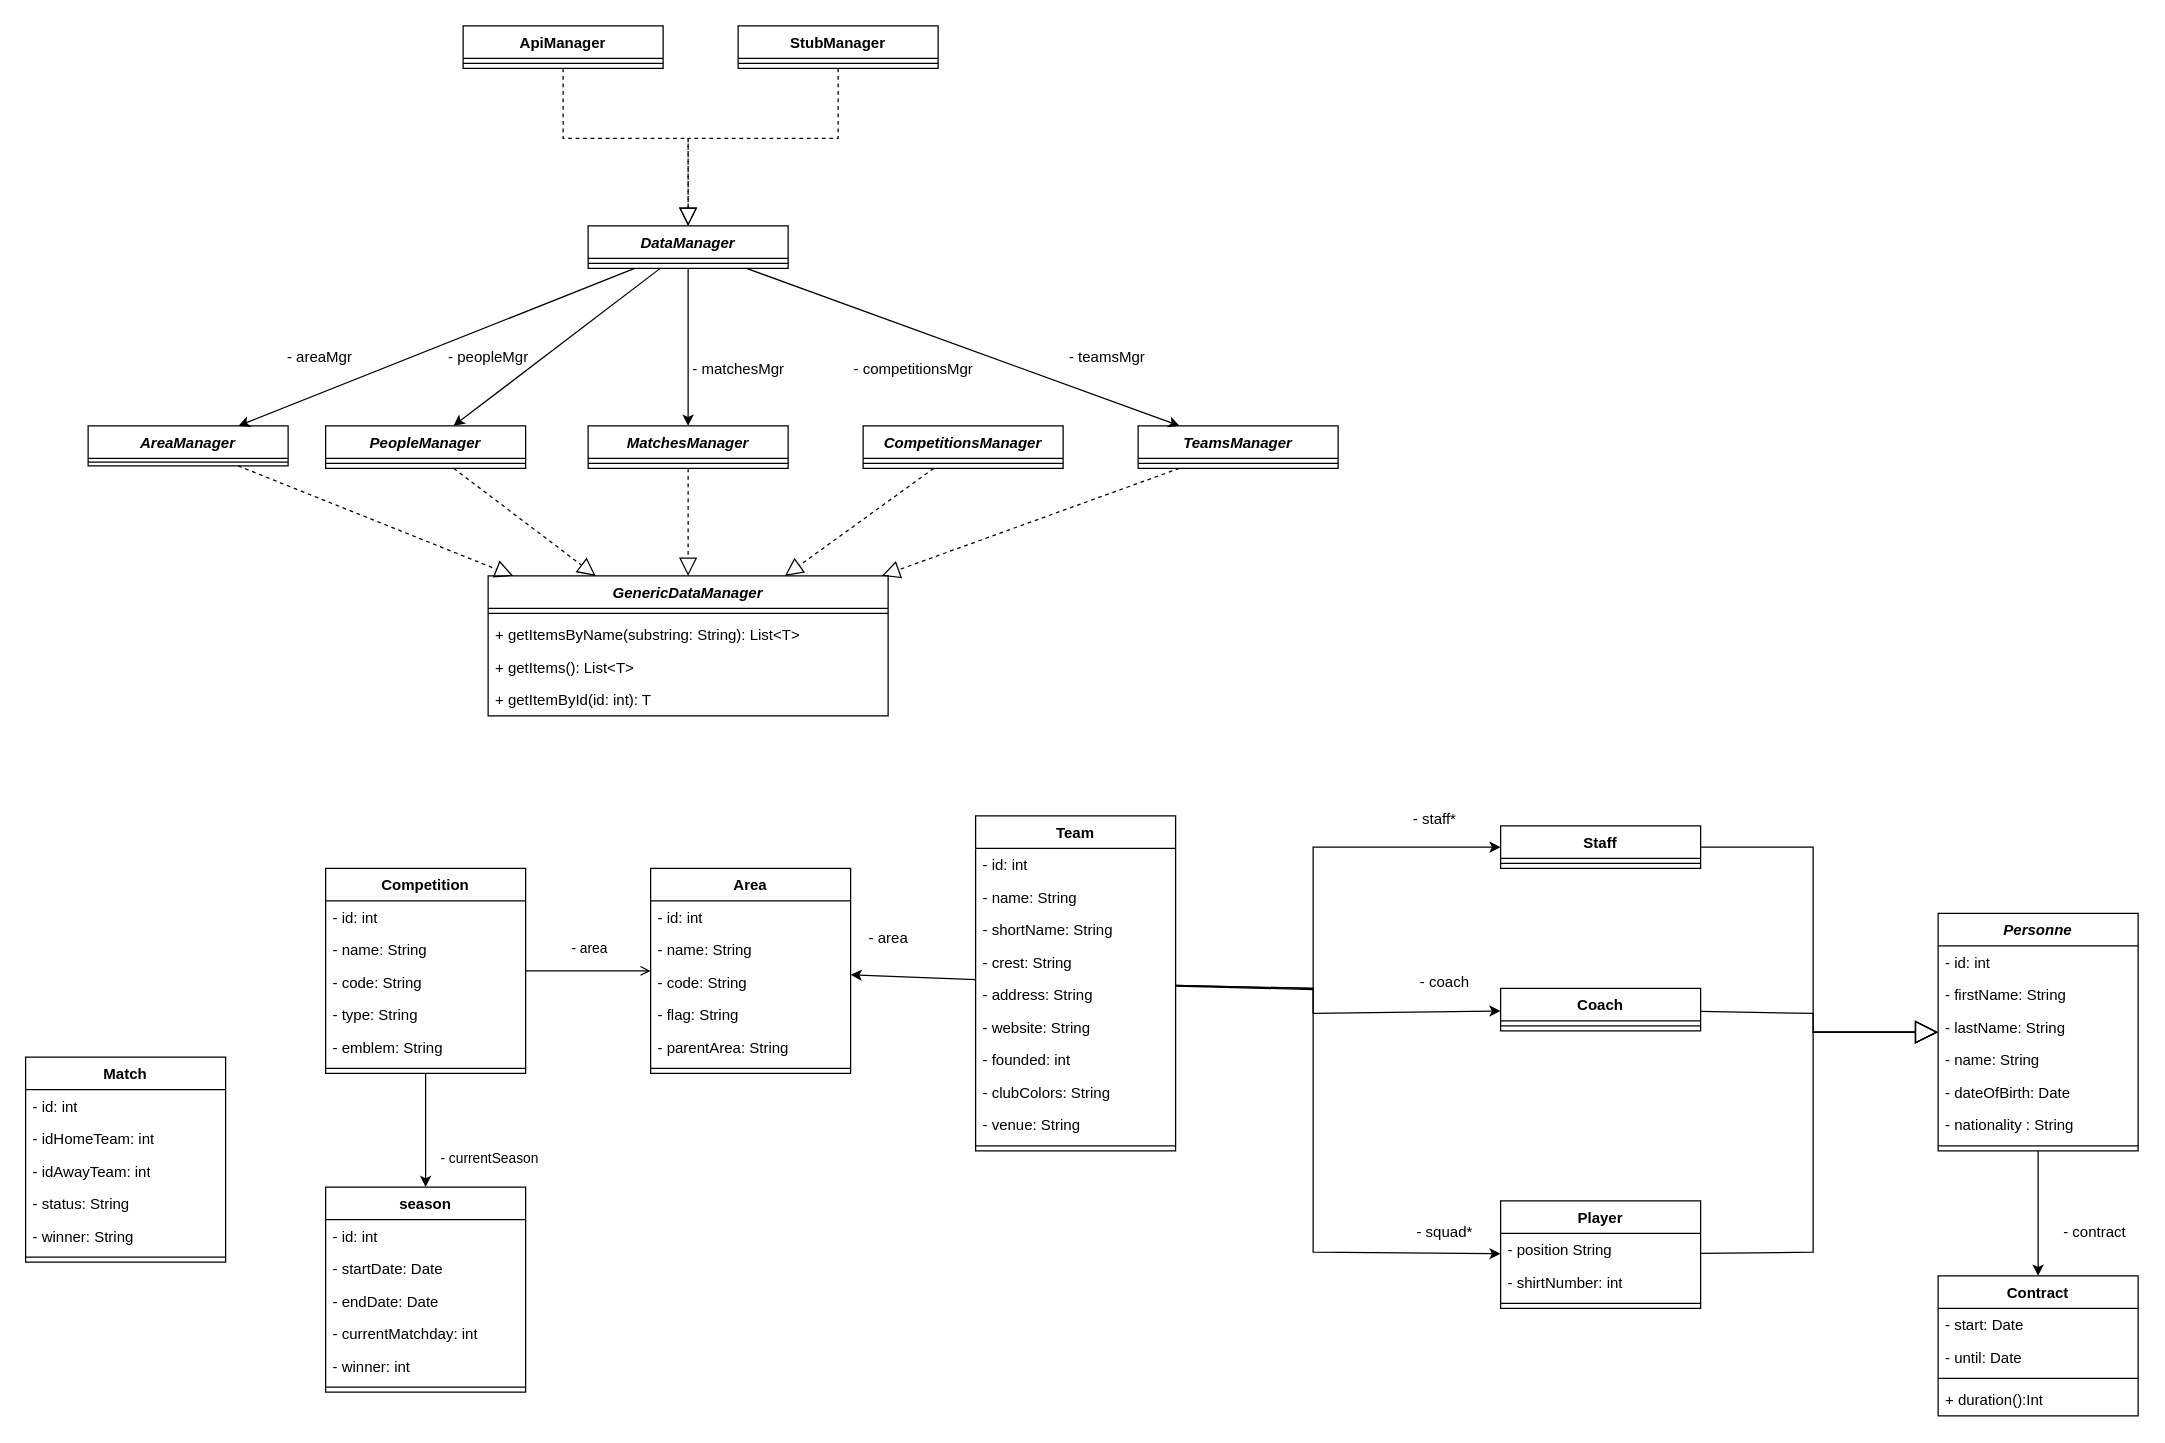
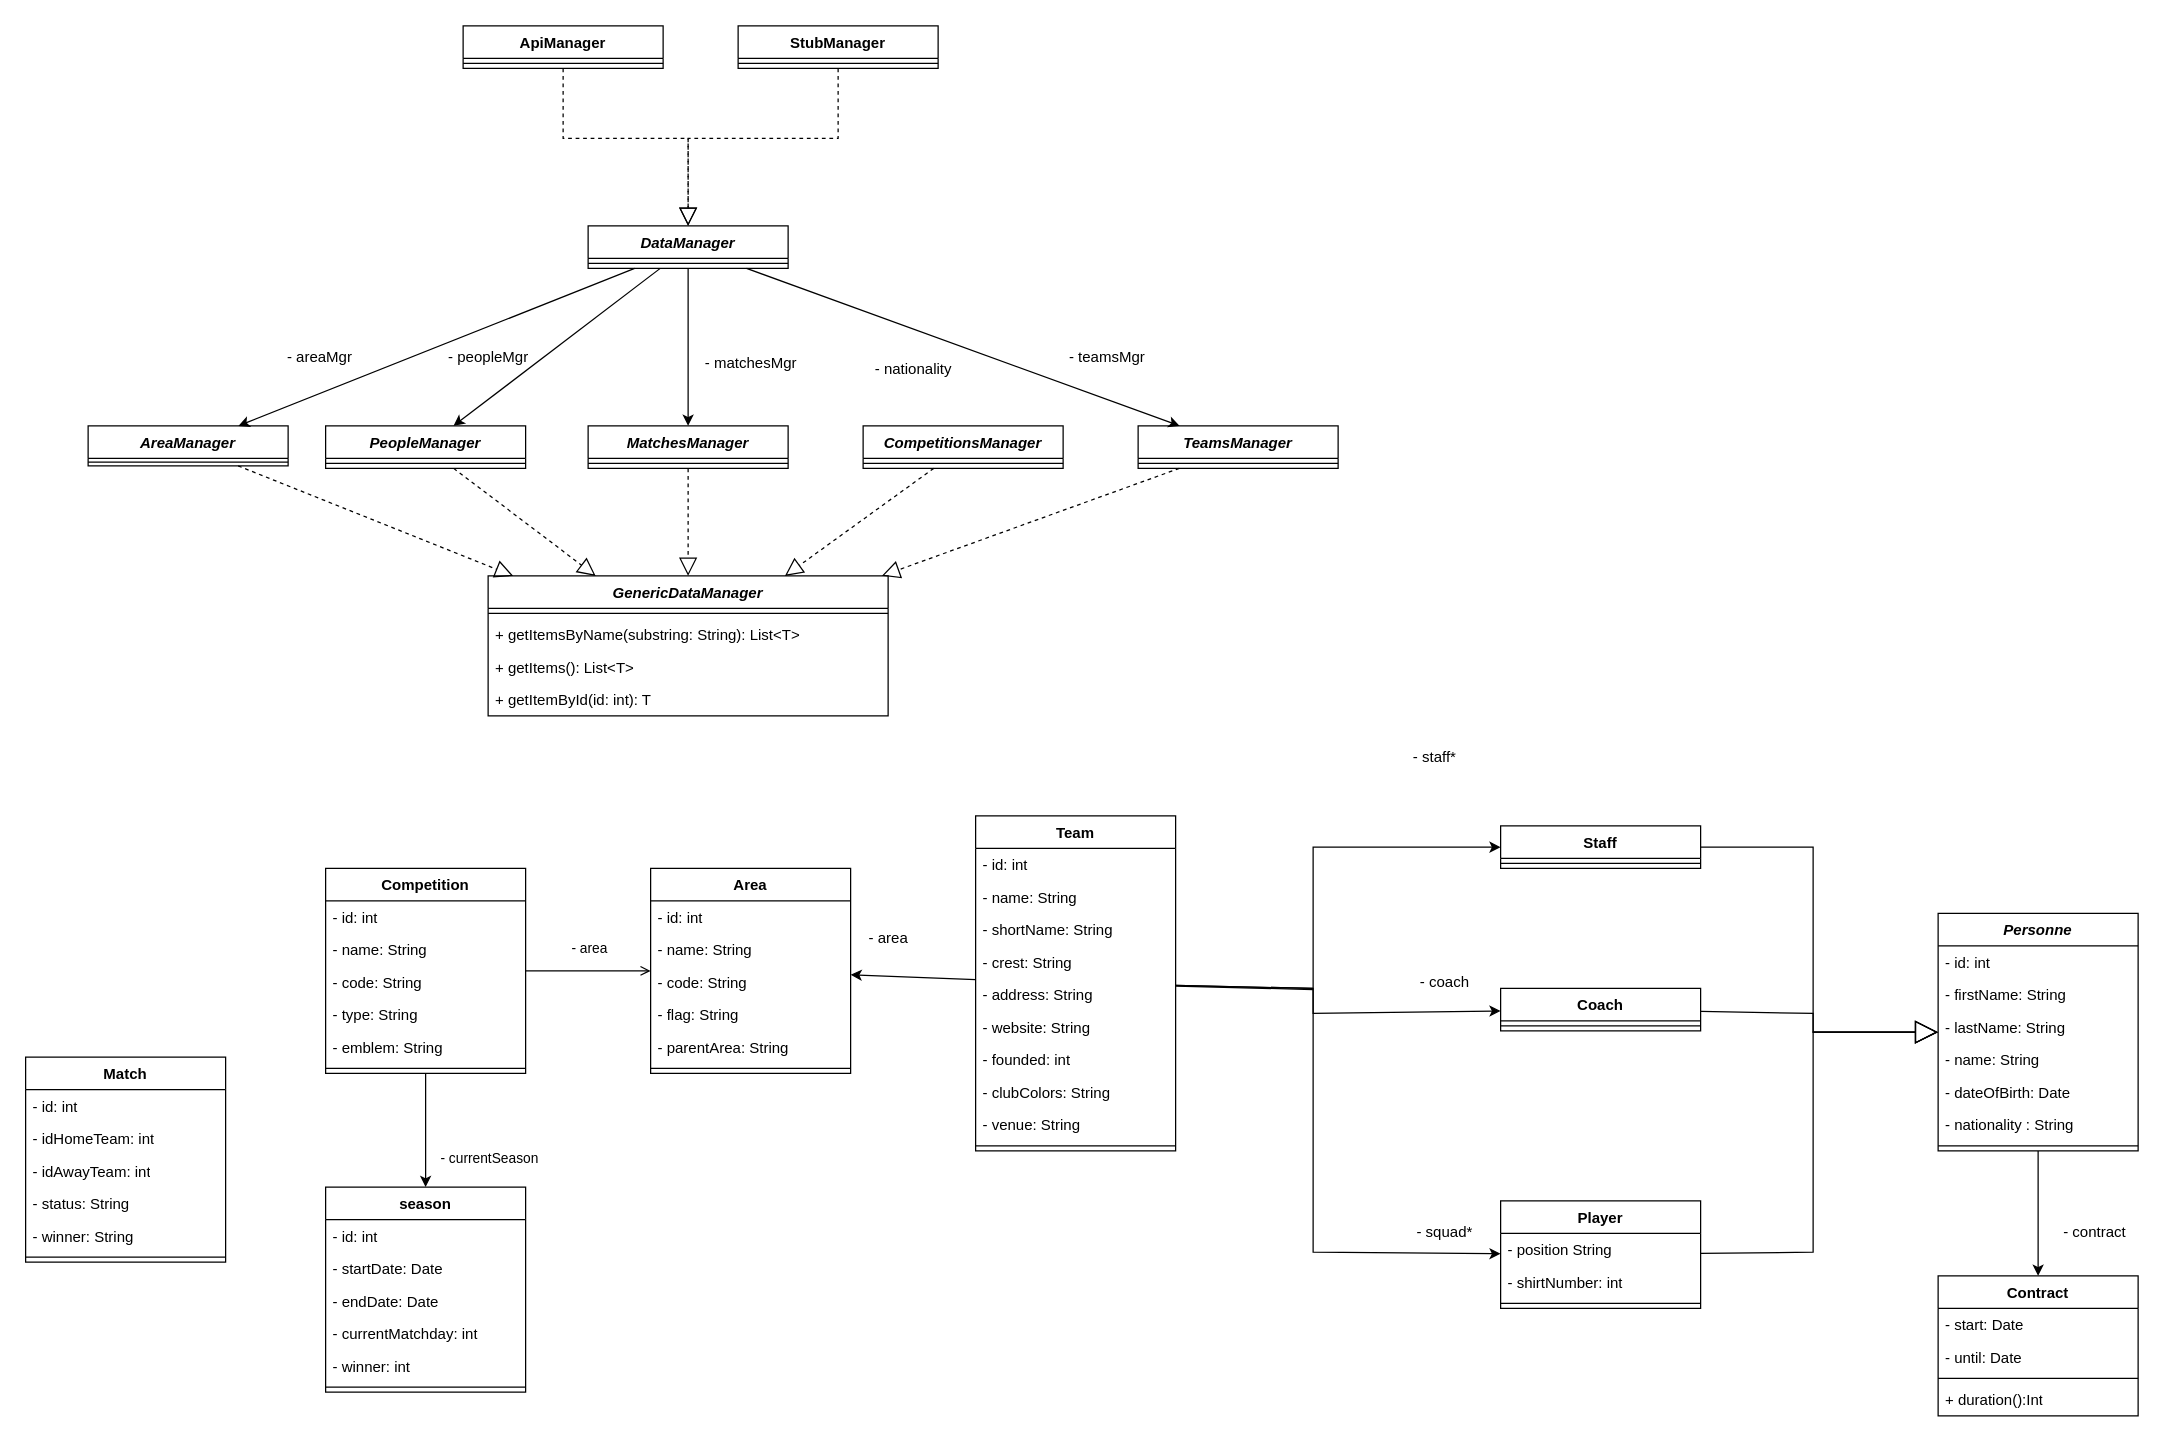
(738, 369) -> (751, 363)
(914, 369) -> (914, 369)
(1434, 819) -> (1434, 757)
